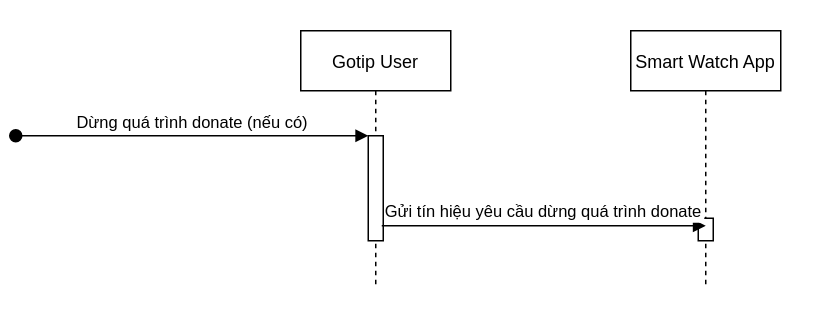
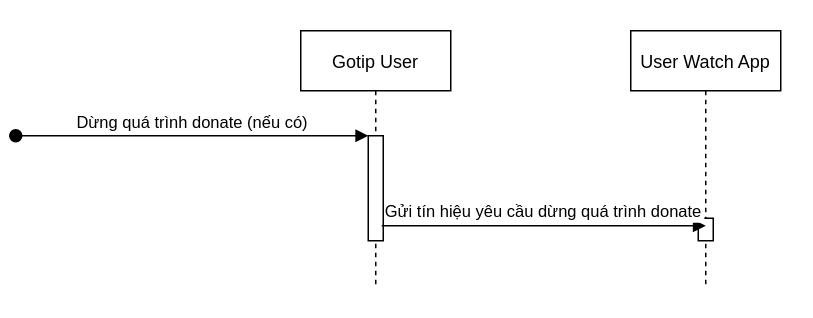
(705, 62) -> (705, 62)
